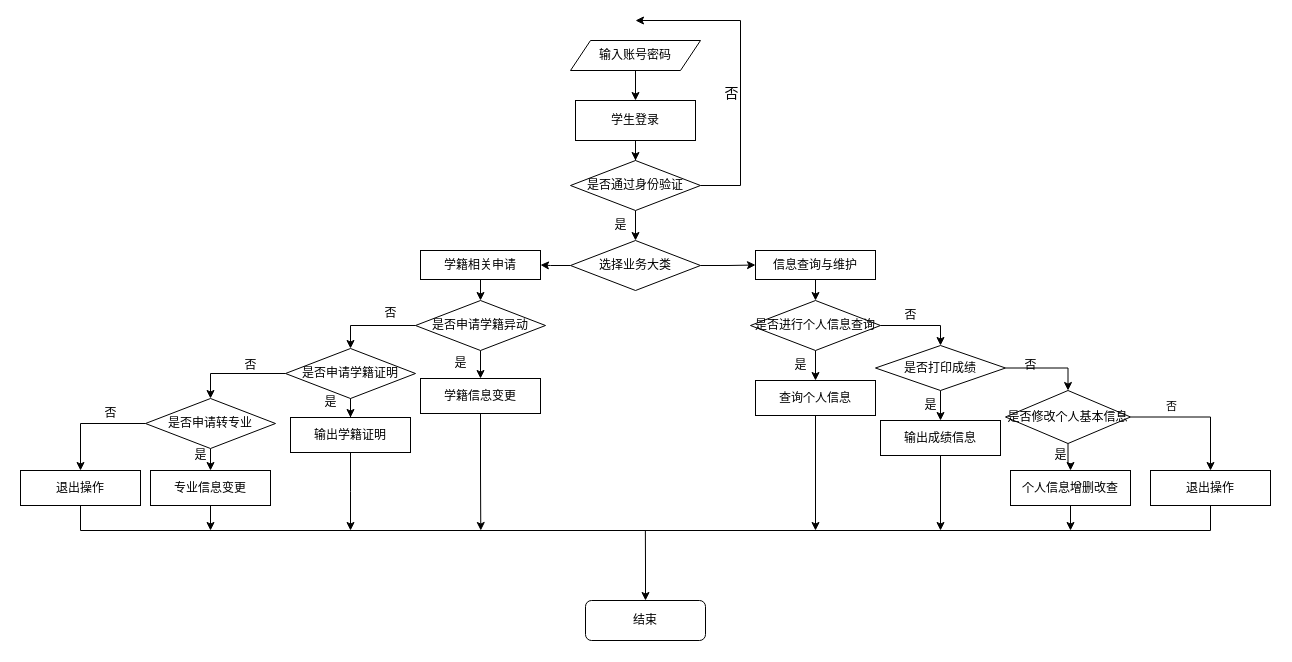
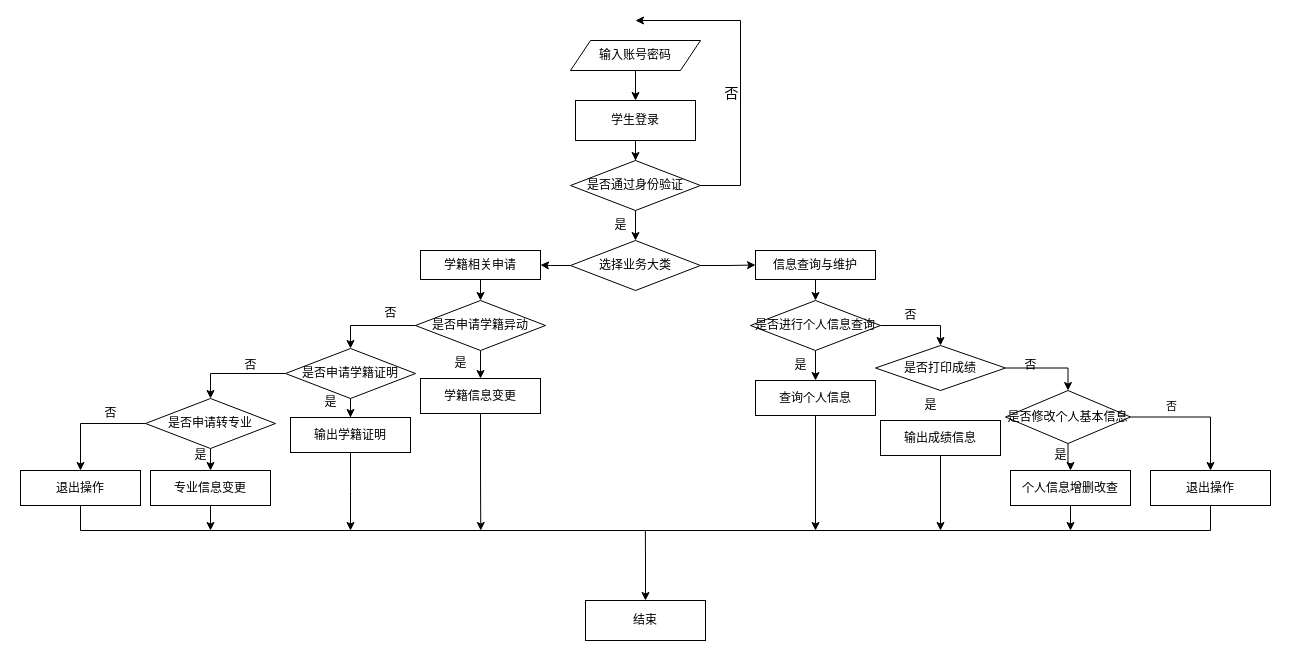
(941, 410) -> none
(646, 621) -> (646, 621)
